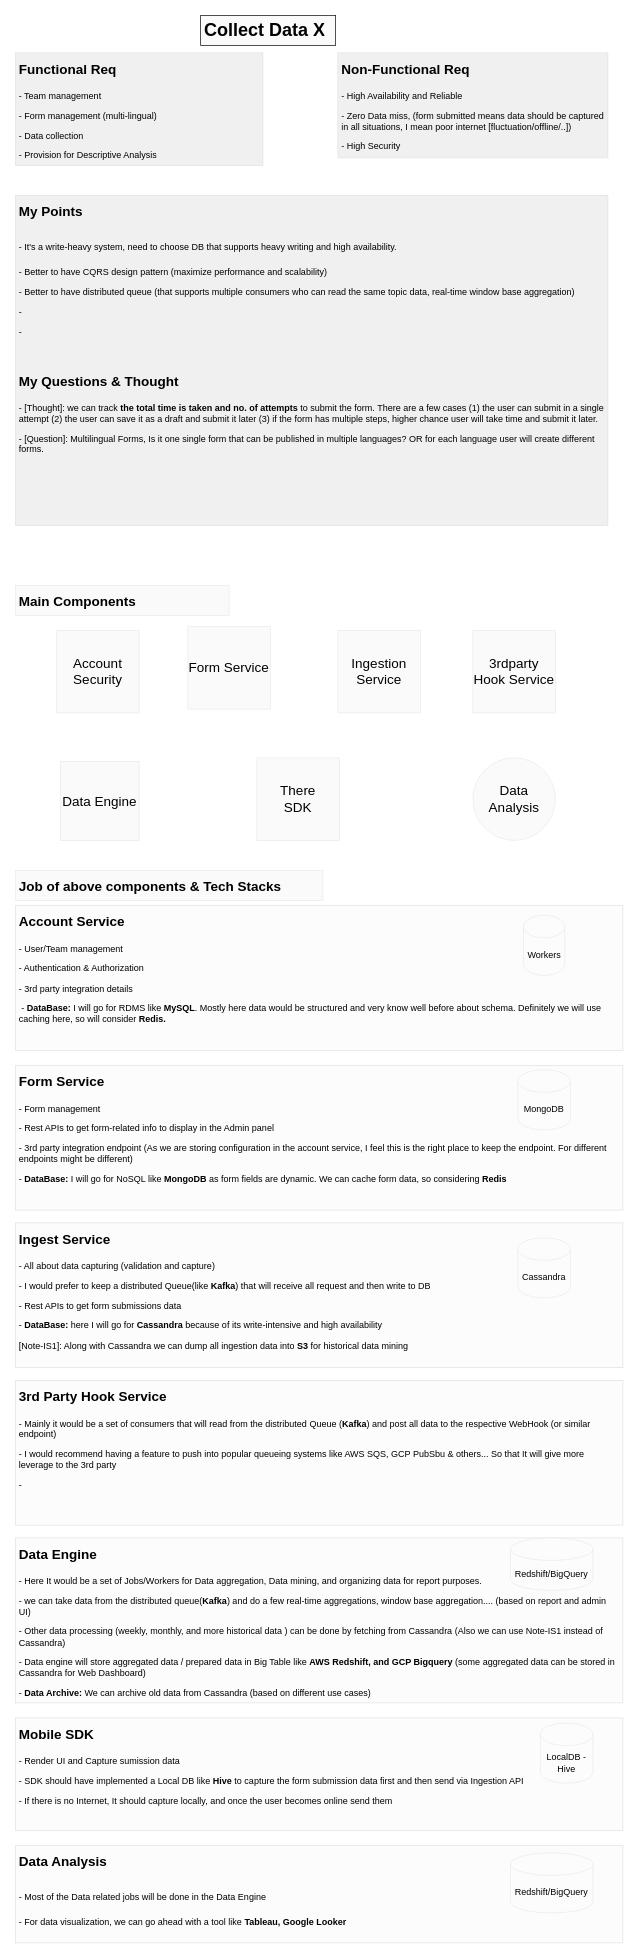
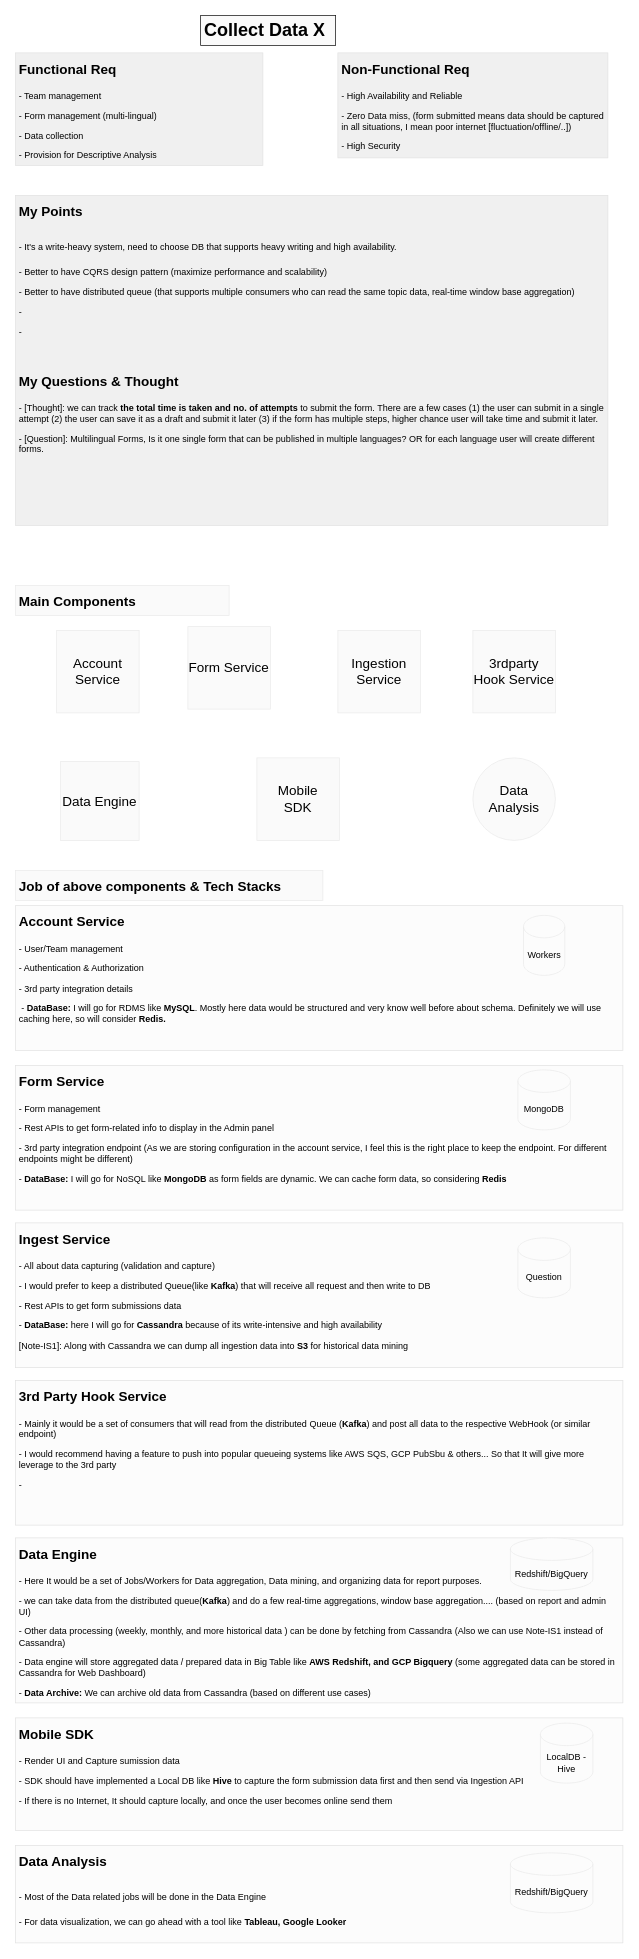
(98, 672) -> (98, 672)
(298, 799) -> (298, 799)
(544, 1278) -> (544, 1278)
